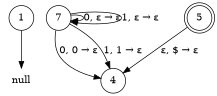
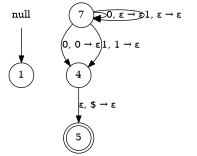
(21, 46) -> (21, 42)
(158, 48) -> (79, 102)
